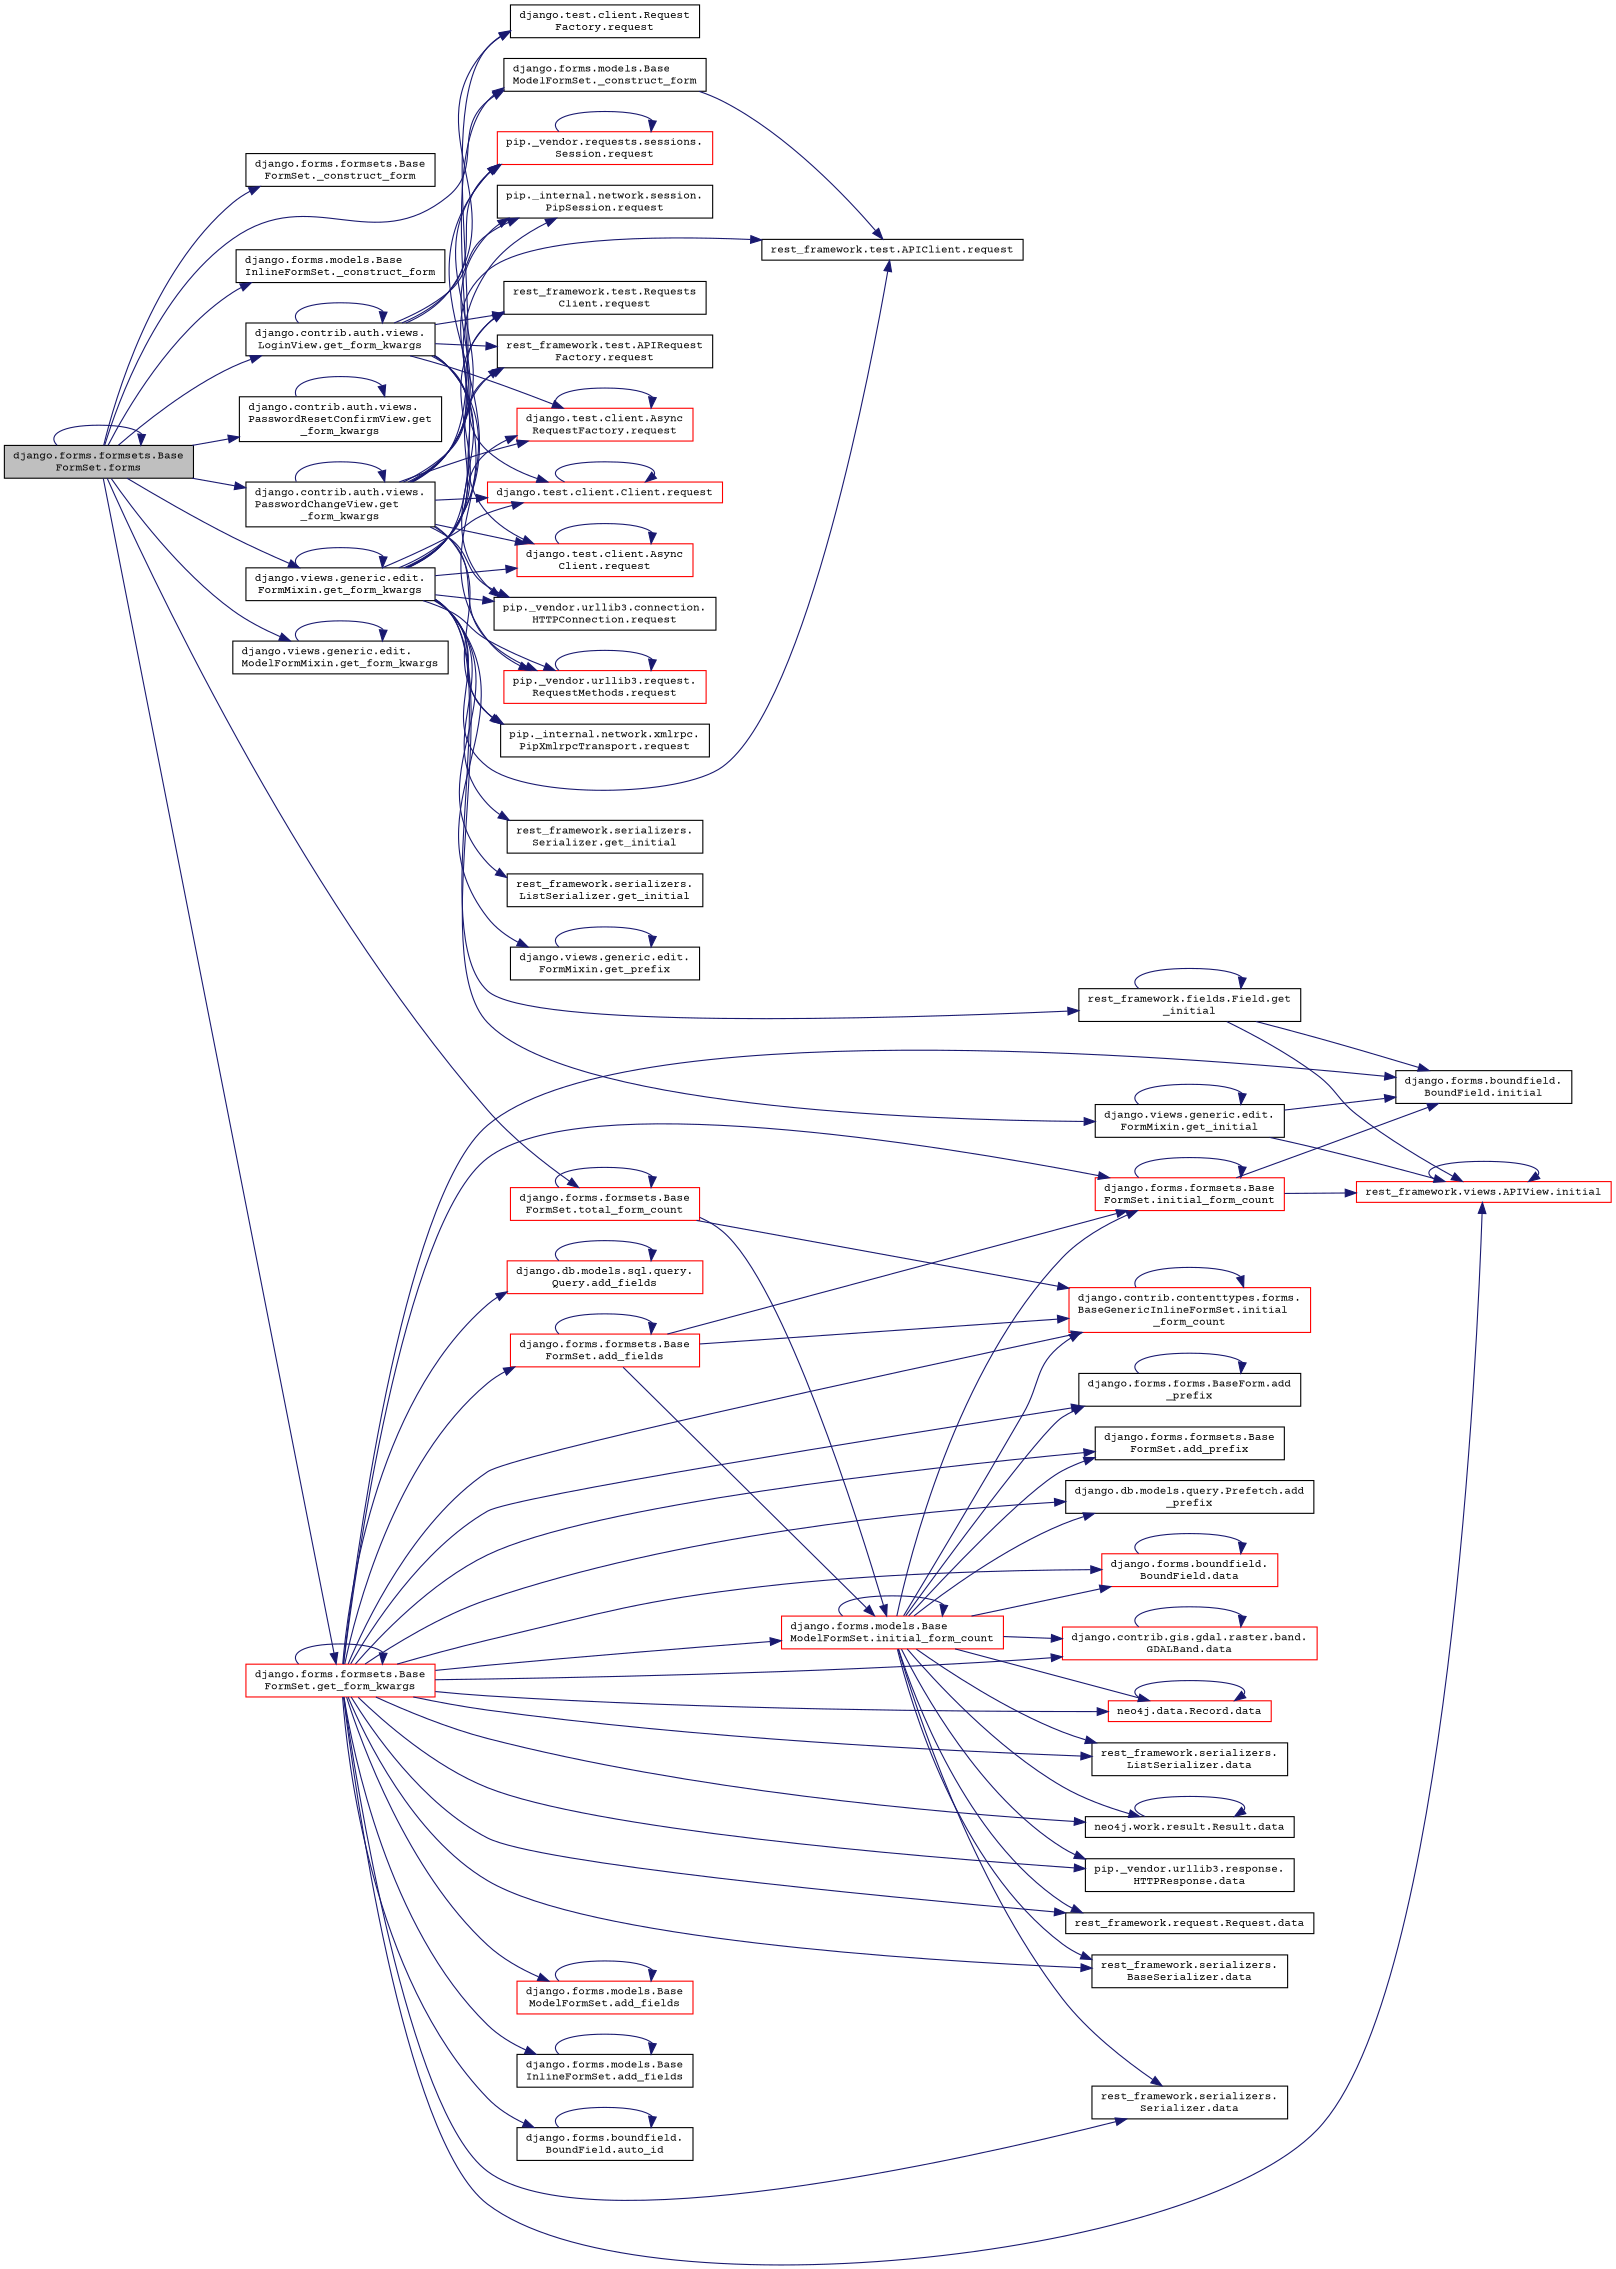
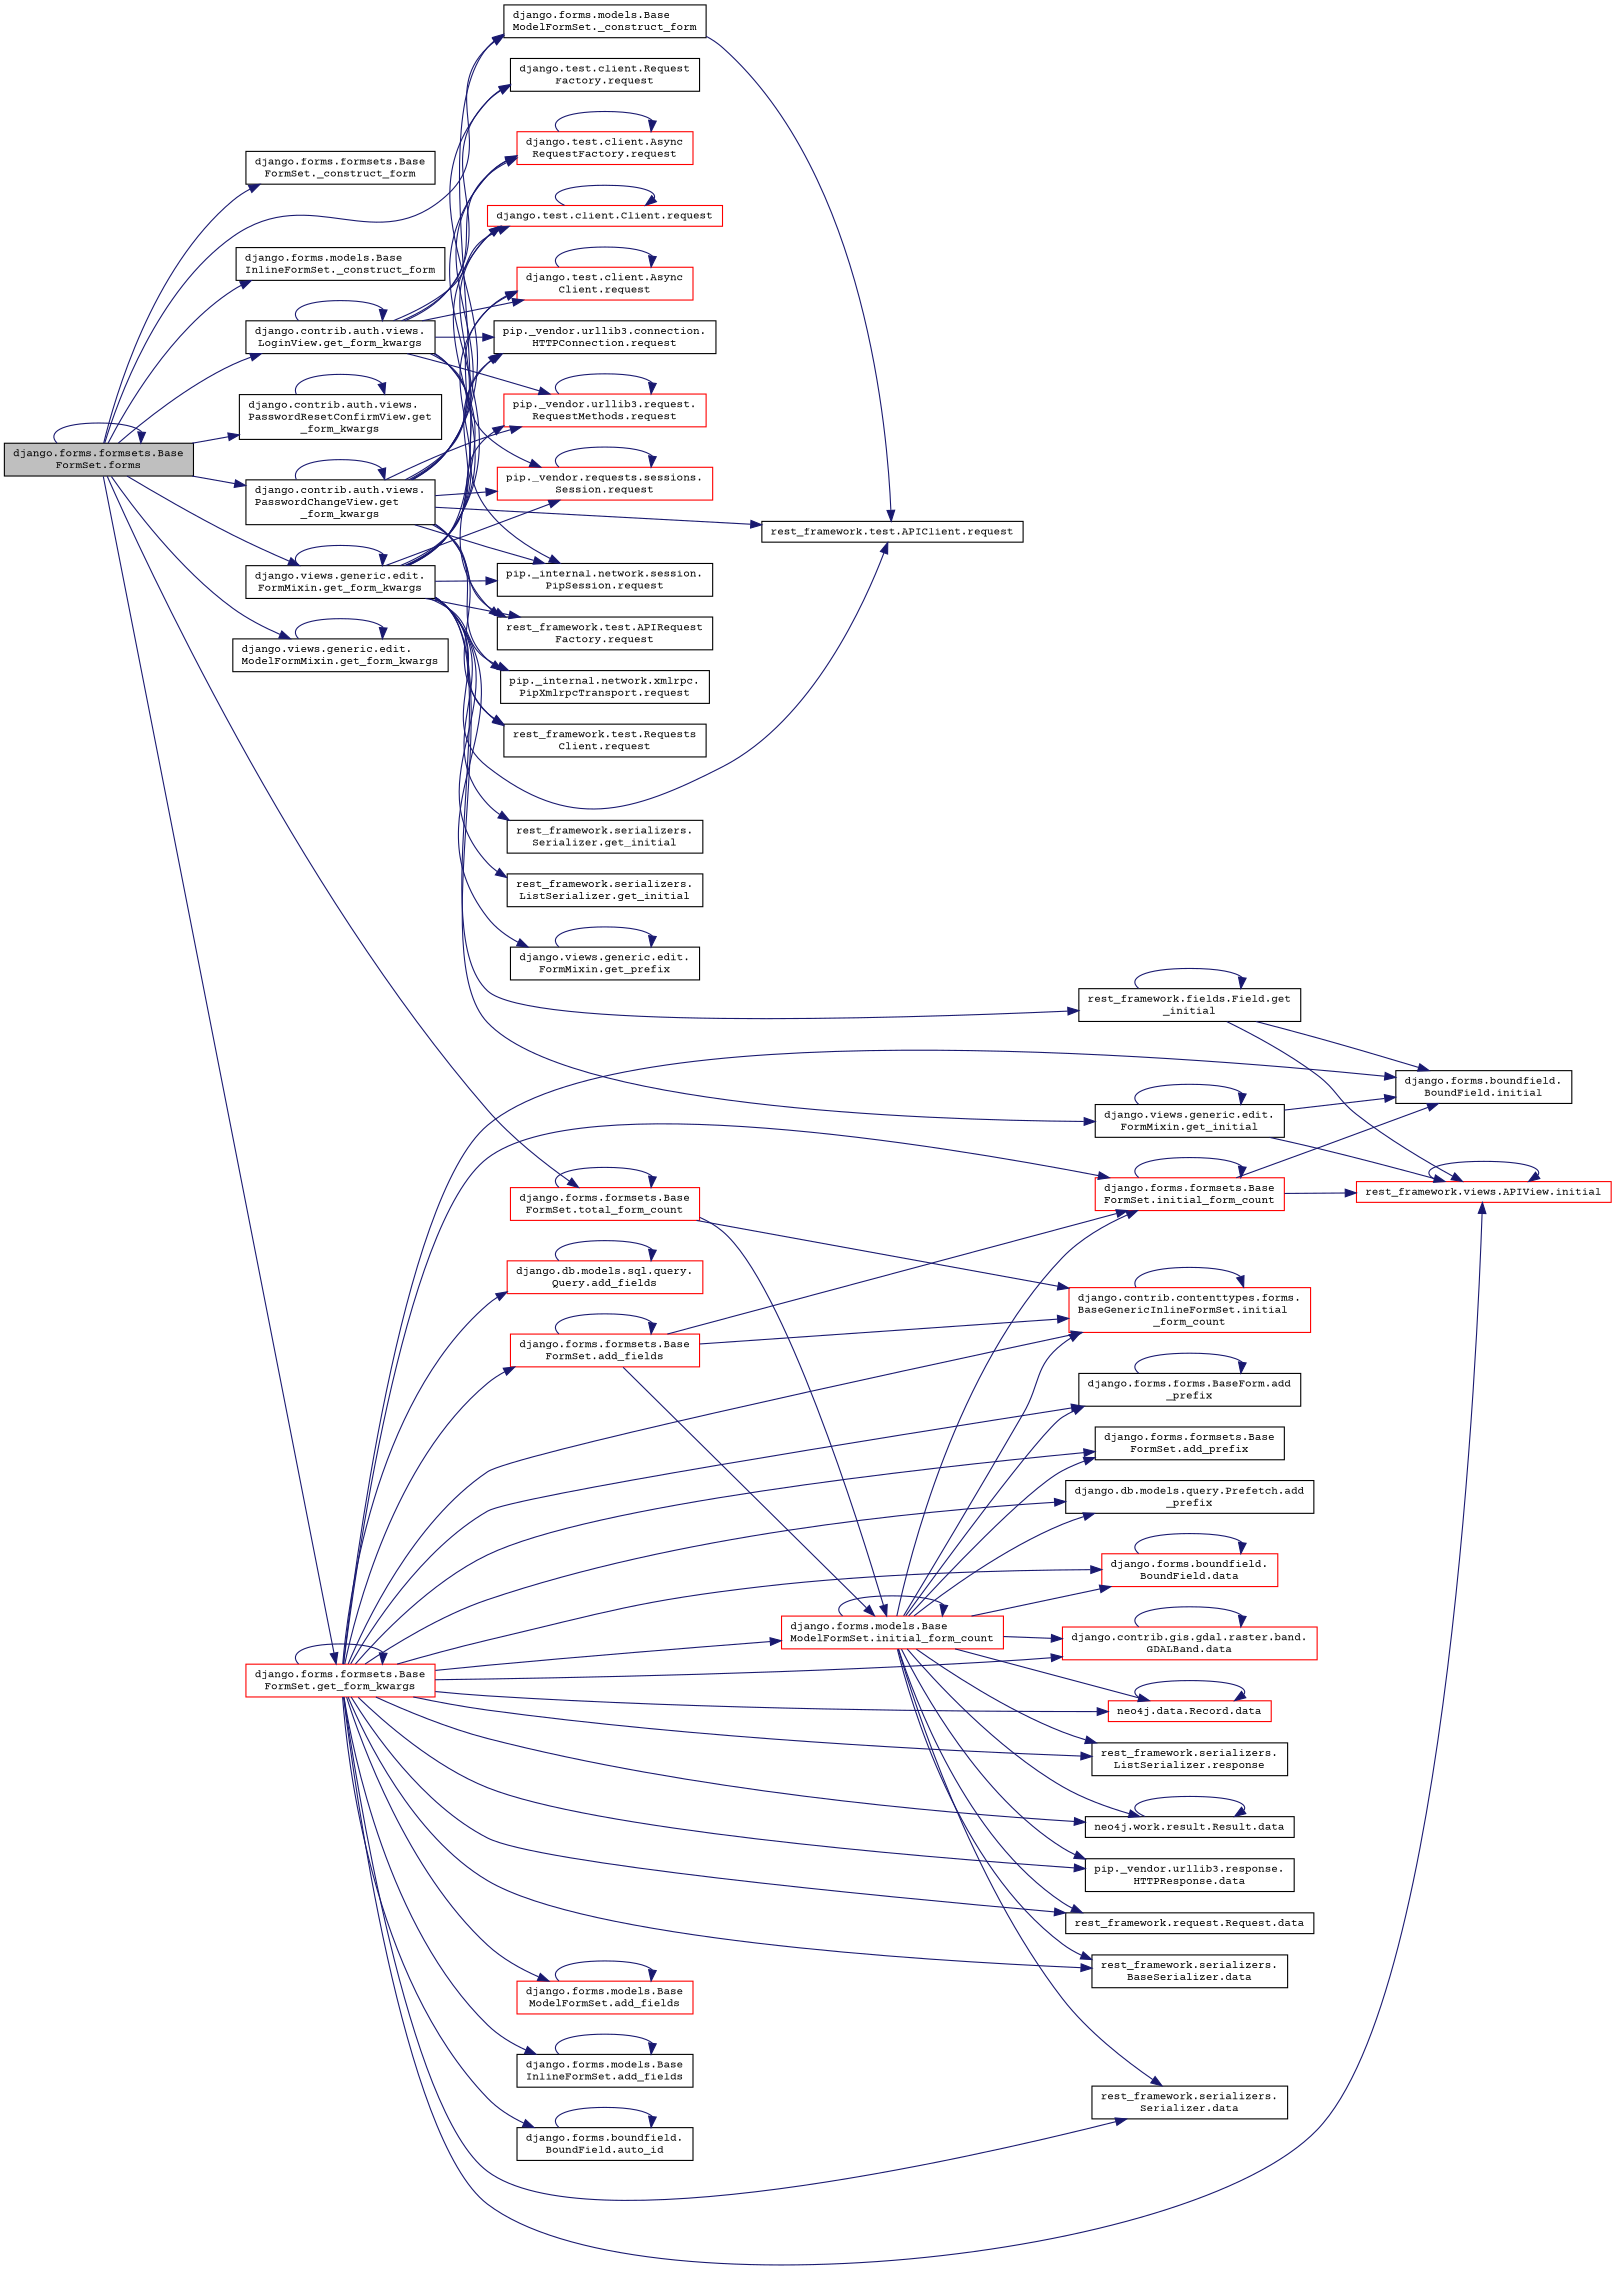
(475, 318) -> none
(1190, 1759) -> (1190, 1759)
